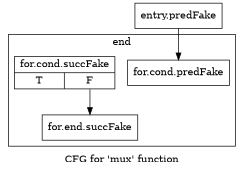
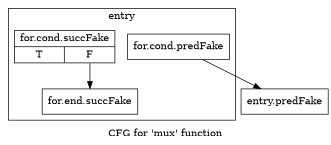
(179, 41) -> (228, 73)
(122, 43) -> (122, 17)
